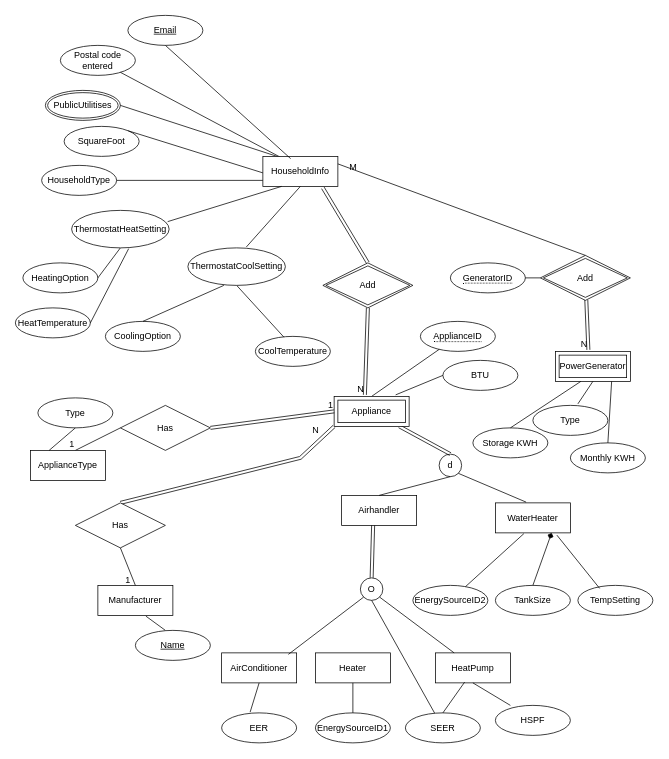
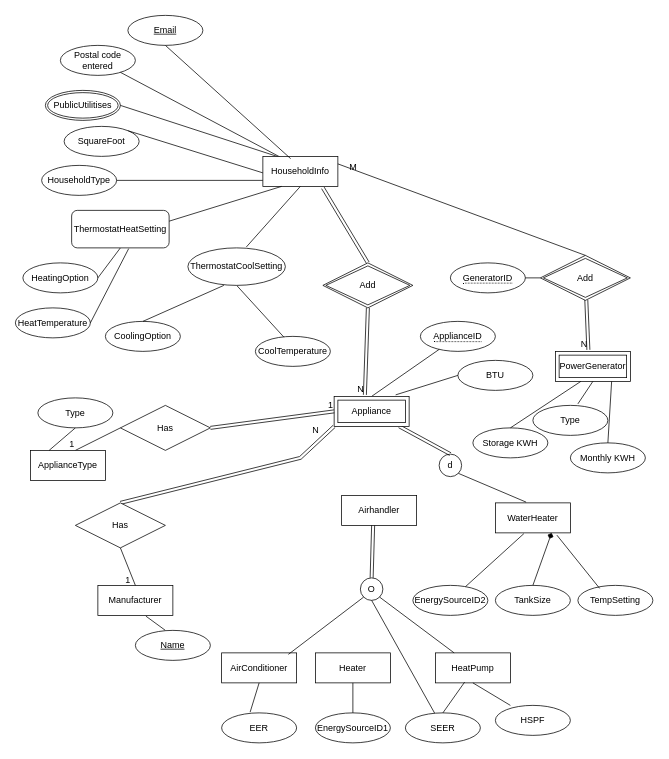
(120, 229) -> (120, 229)
(480, 375) -> (495, 375)
(414, 486) -> none
